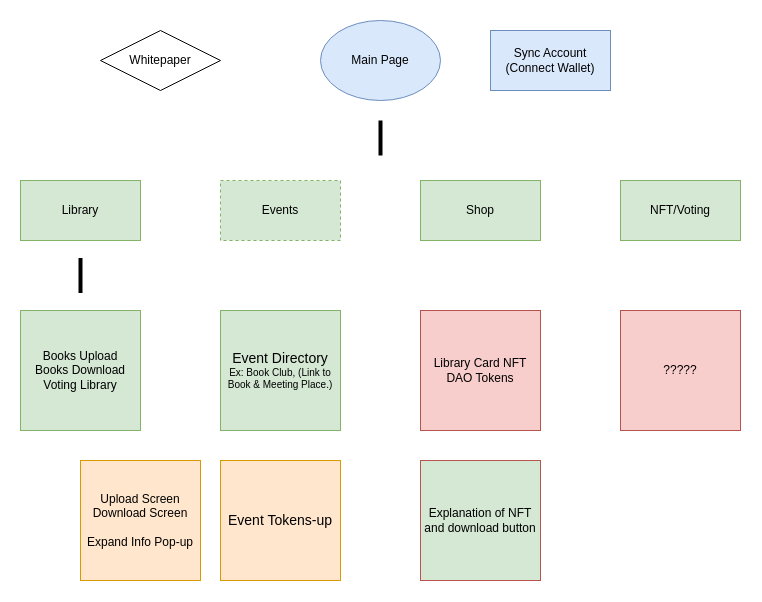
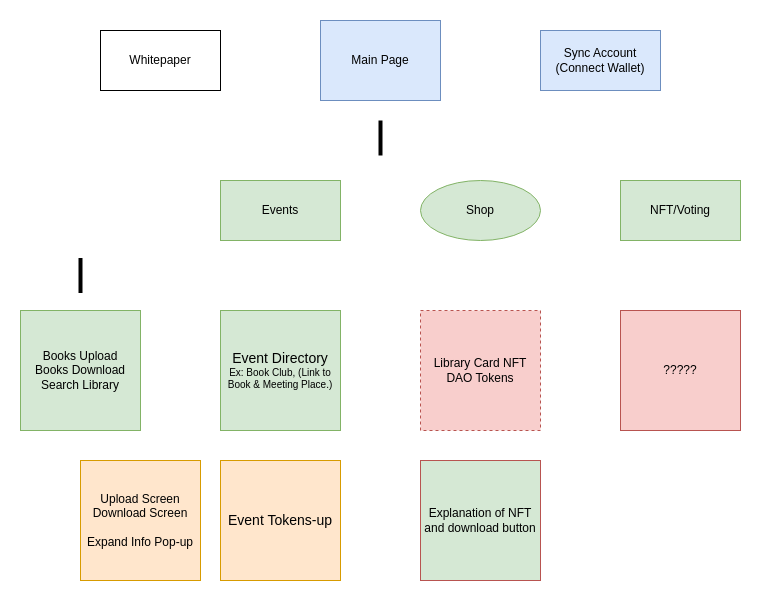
(161, 61) -> (161, 61)
(381, 61) -> (381, 61)
(551, 61) -> (601, 61)
(81, 211) -> none
(281, 211) -> (281, 211)
(481, 211) -> (481, 211)
(81, 371) -> (81, 371)
(481, 371) -> (481, 371)
